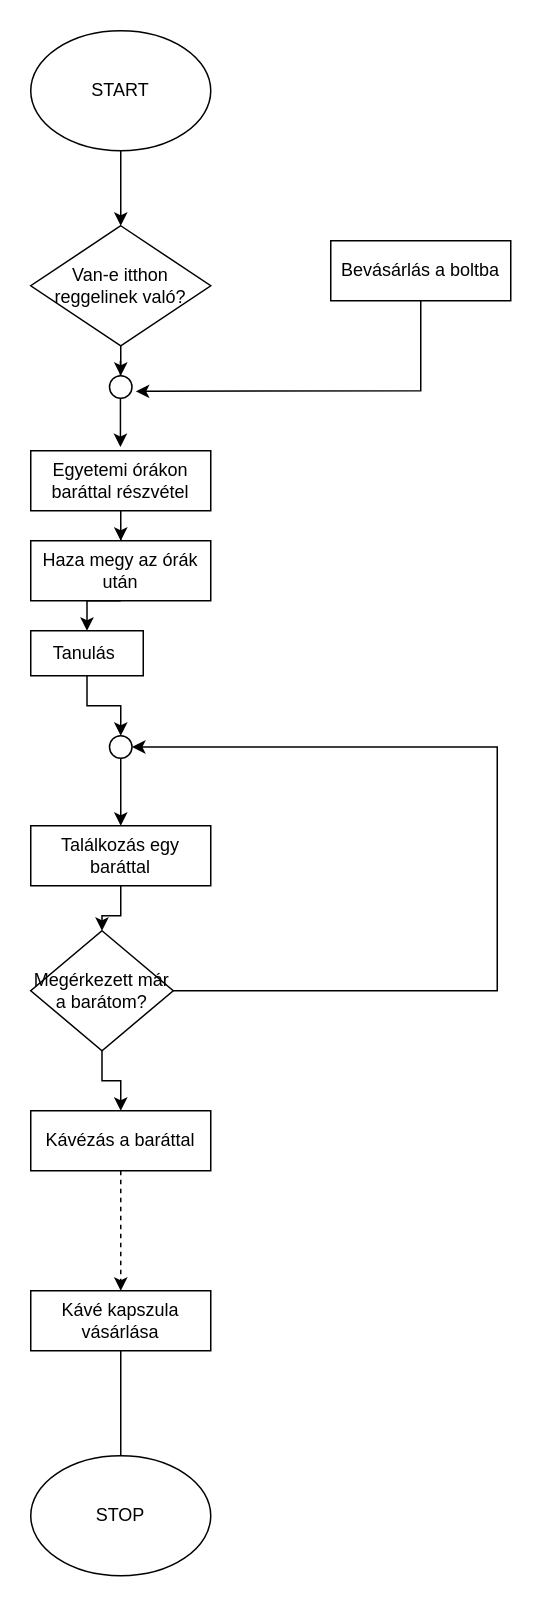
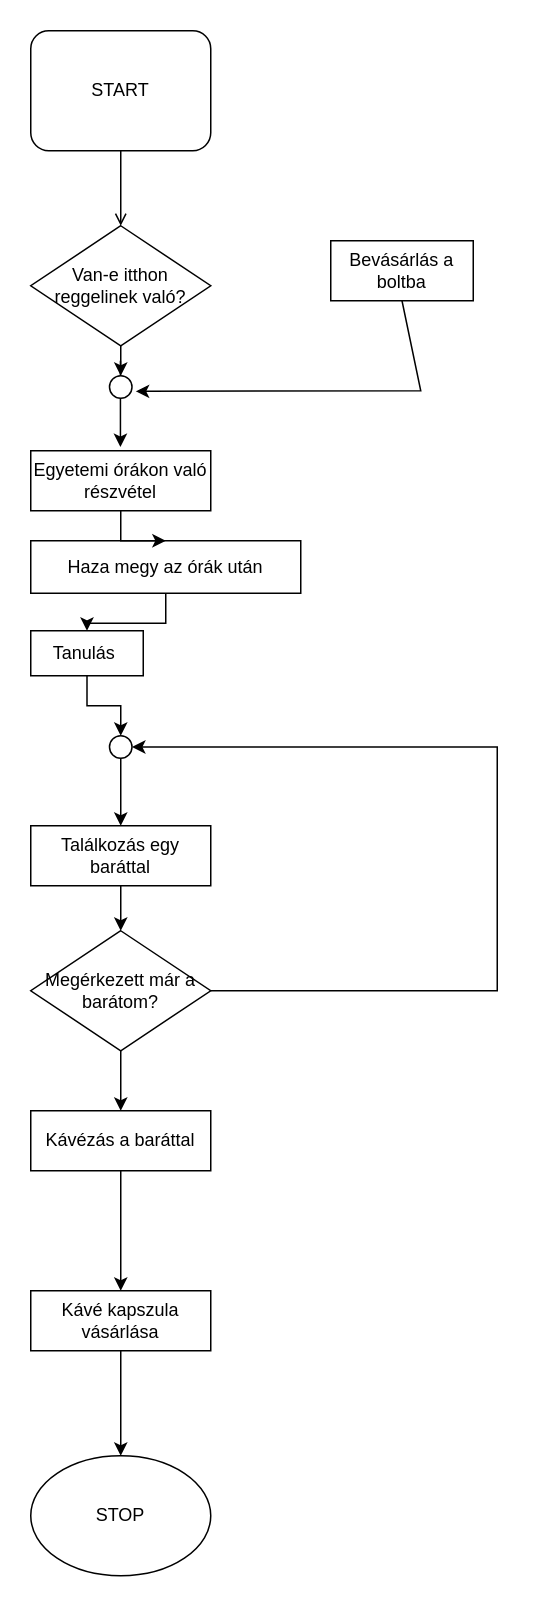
(121, 91) -> (121, 91)
(121, 214) -> (121, 216)
(421, 271) -> (402, 271)
(121, 481) -> (121, 481)
(121, 571) -> (166, 567)
(102, 991) -> (121, 991)
(121, 1226) -> (121, 1226)
(121, 1448) -> (121, 1444)
